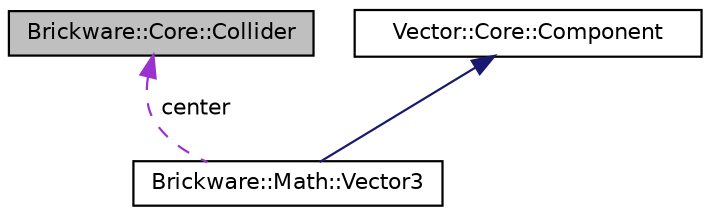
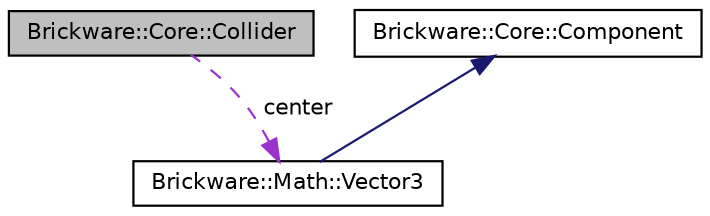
(528, 33) -> (528, 33)
(161, 130) -> (236, 93)
